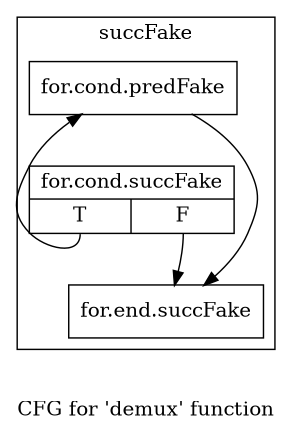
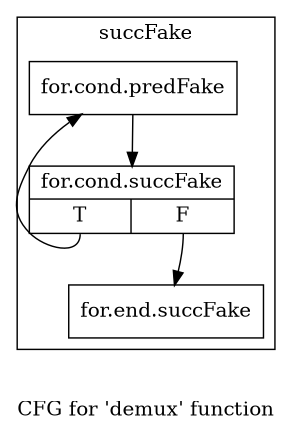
(256, 188) -> (133, 133)
